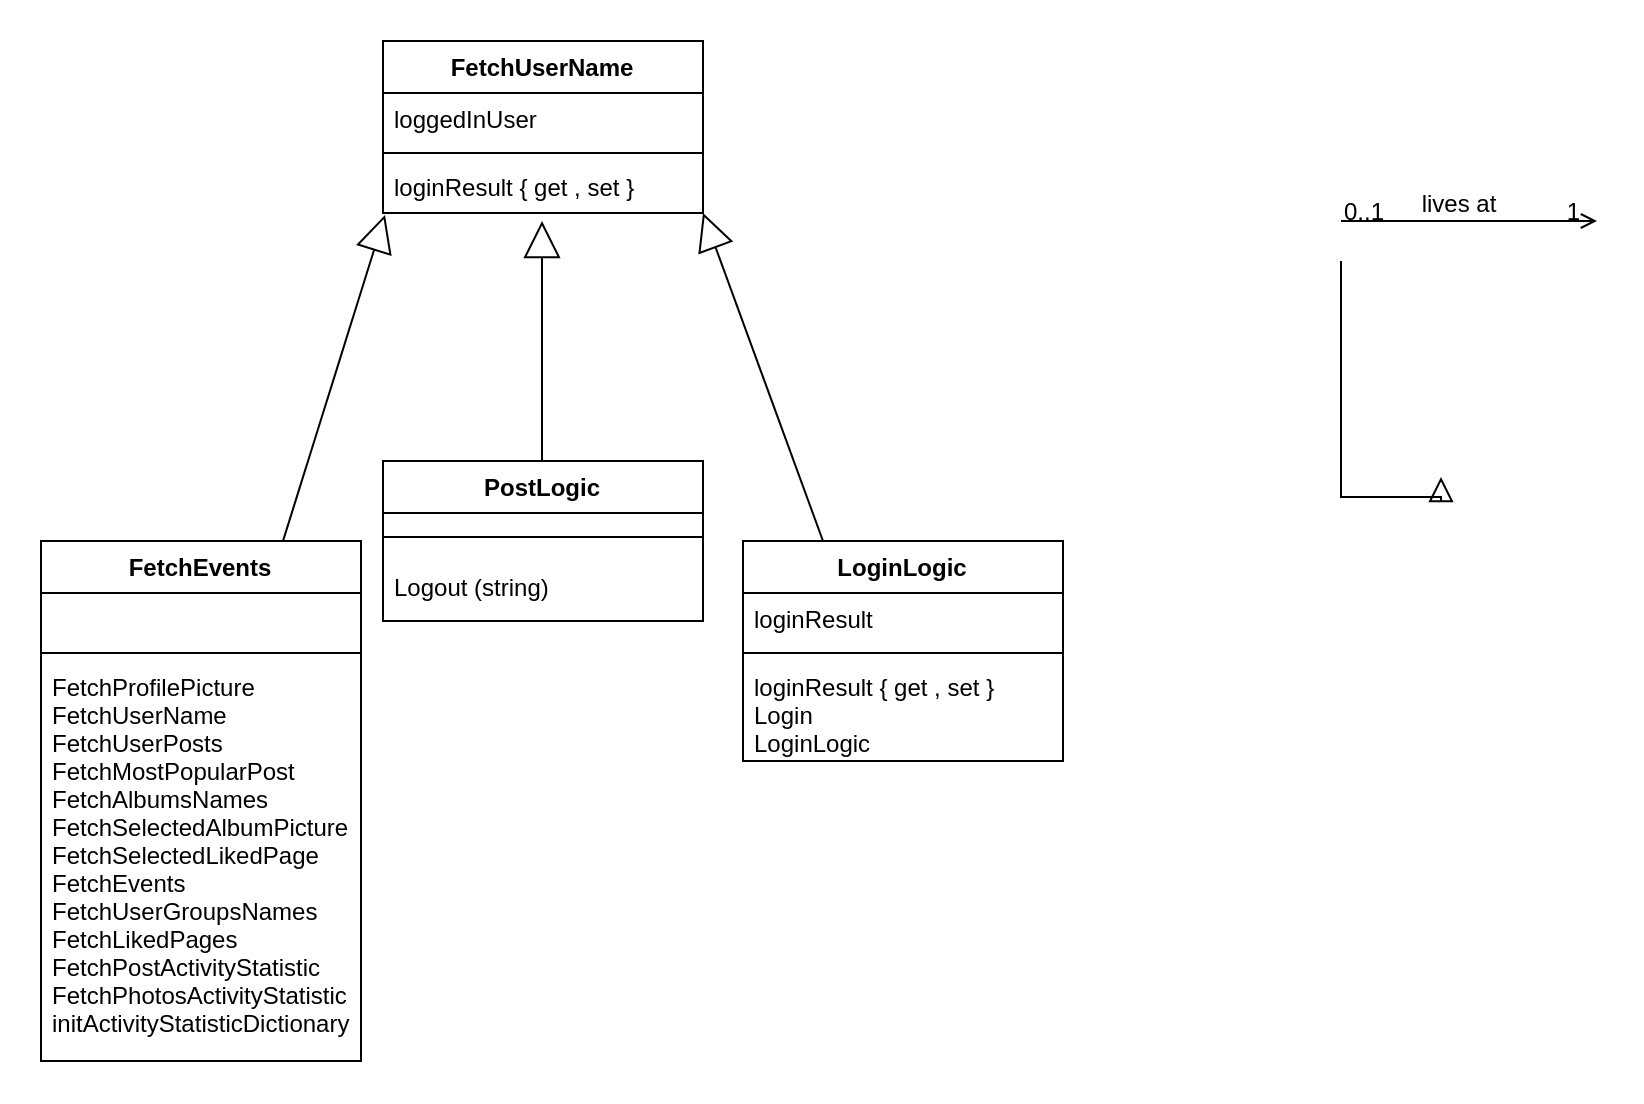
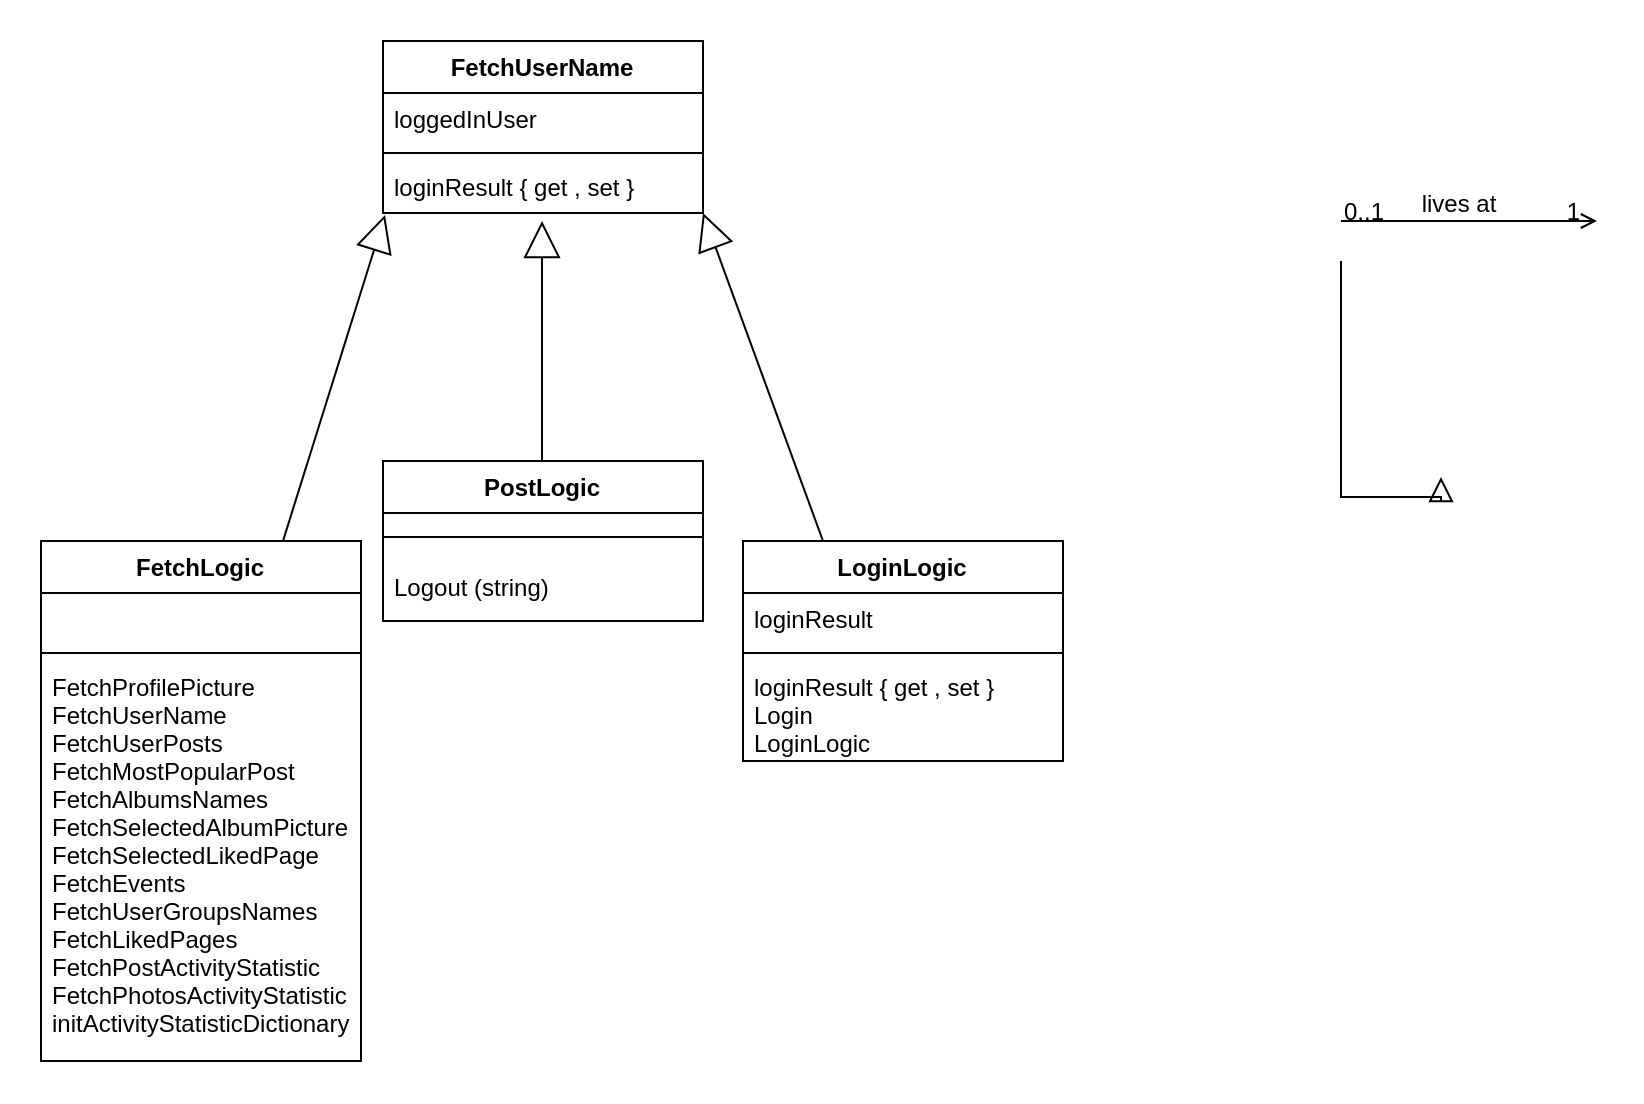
(200, 568) -> (200, 568)
